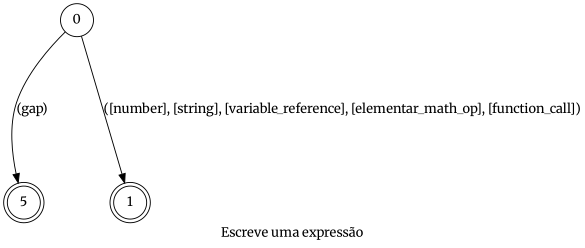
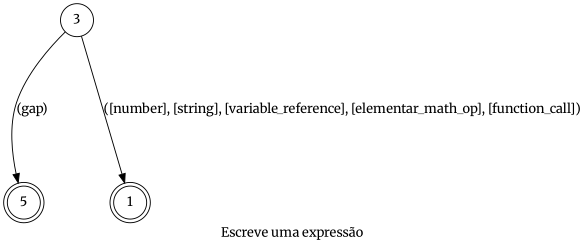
(77, 20) -> (77, 20)
